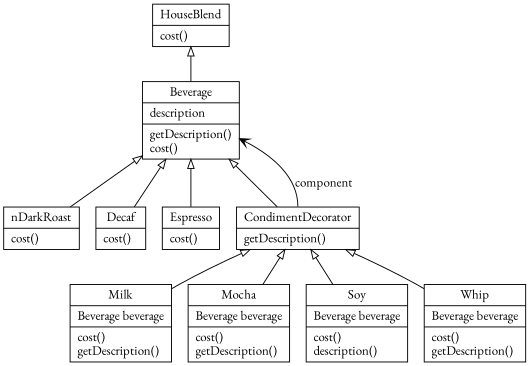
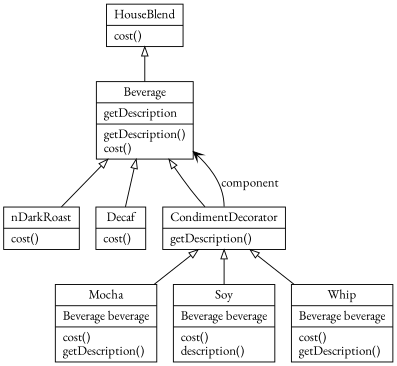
(178, 113) -> (141, 113)
(191, 228) -> none
(121, 323) -> none
